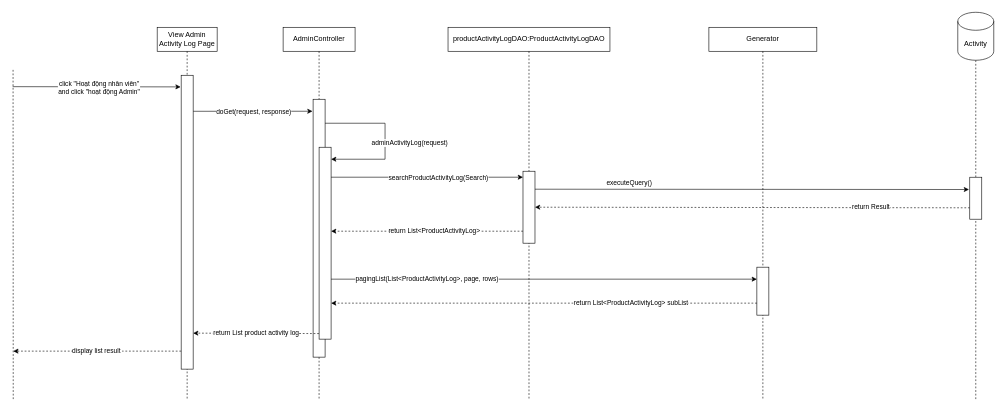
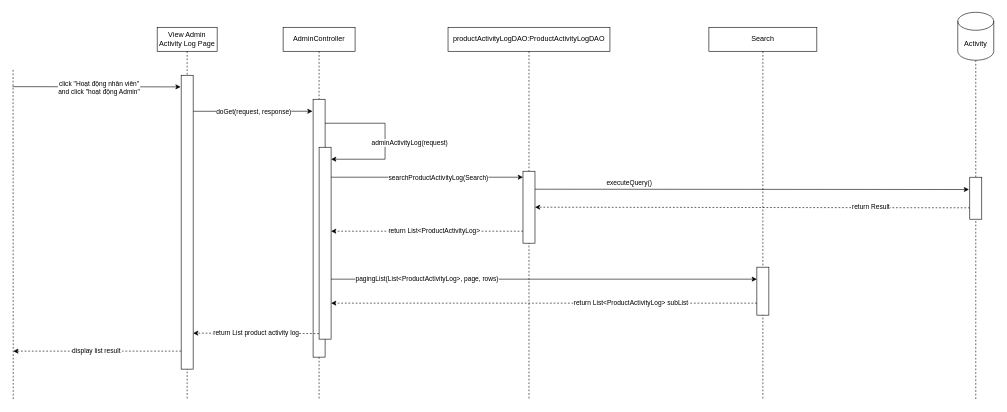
(763, 39) -> (763, 39)
